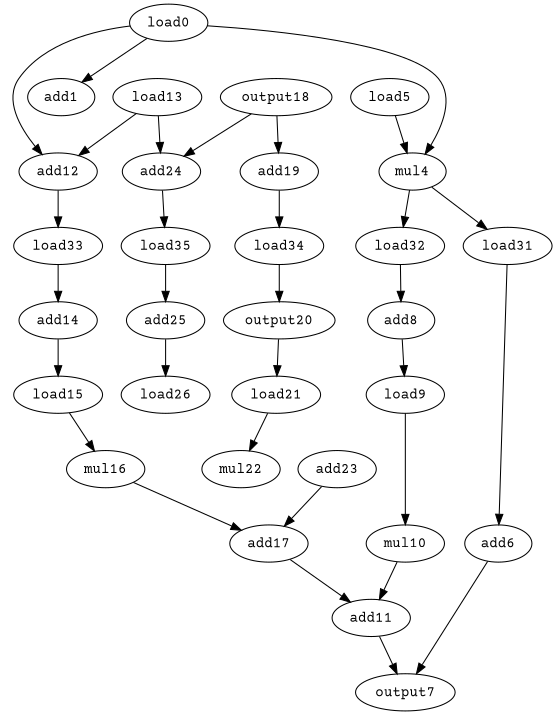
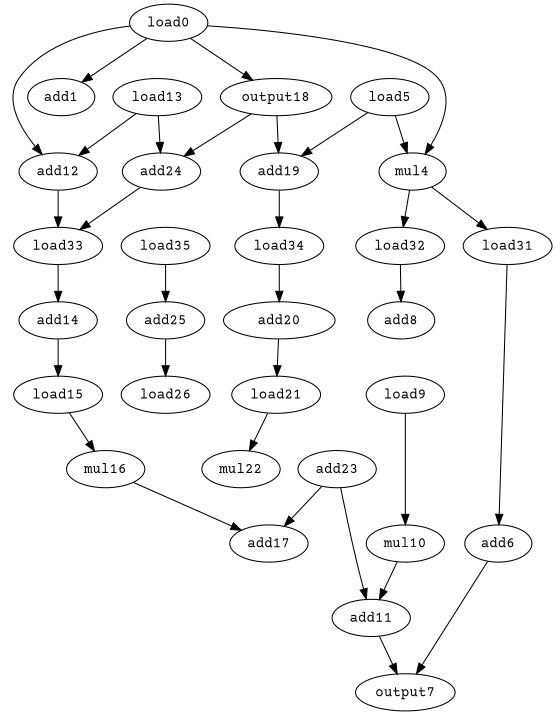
none -> (217, 56)
none -> (339, 131)
(163, 204) -> (114, 206)
(279, 320) -> (279, 320)
(403, 352) -> none
(316, 578) -> (351, 539)
